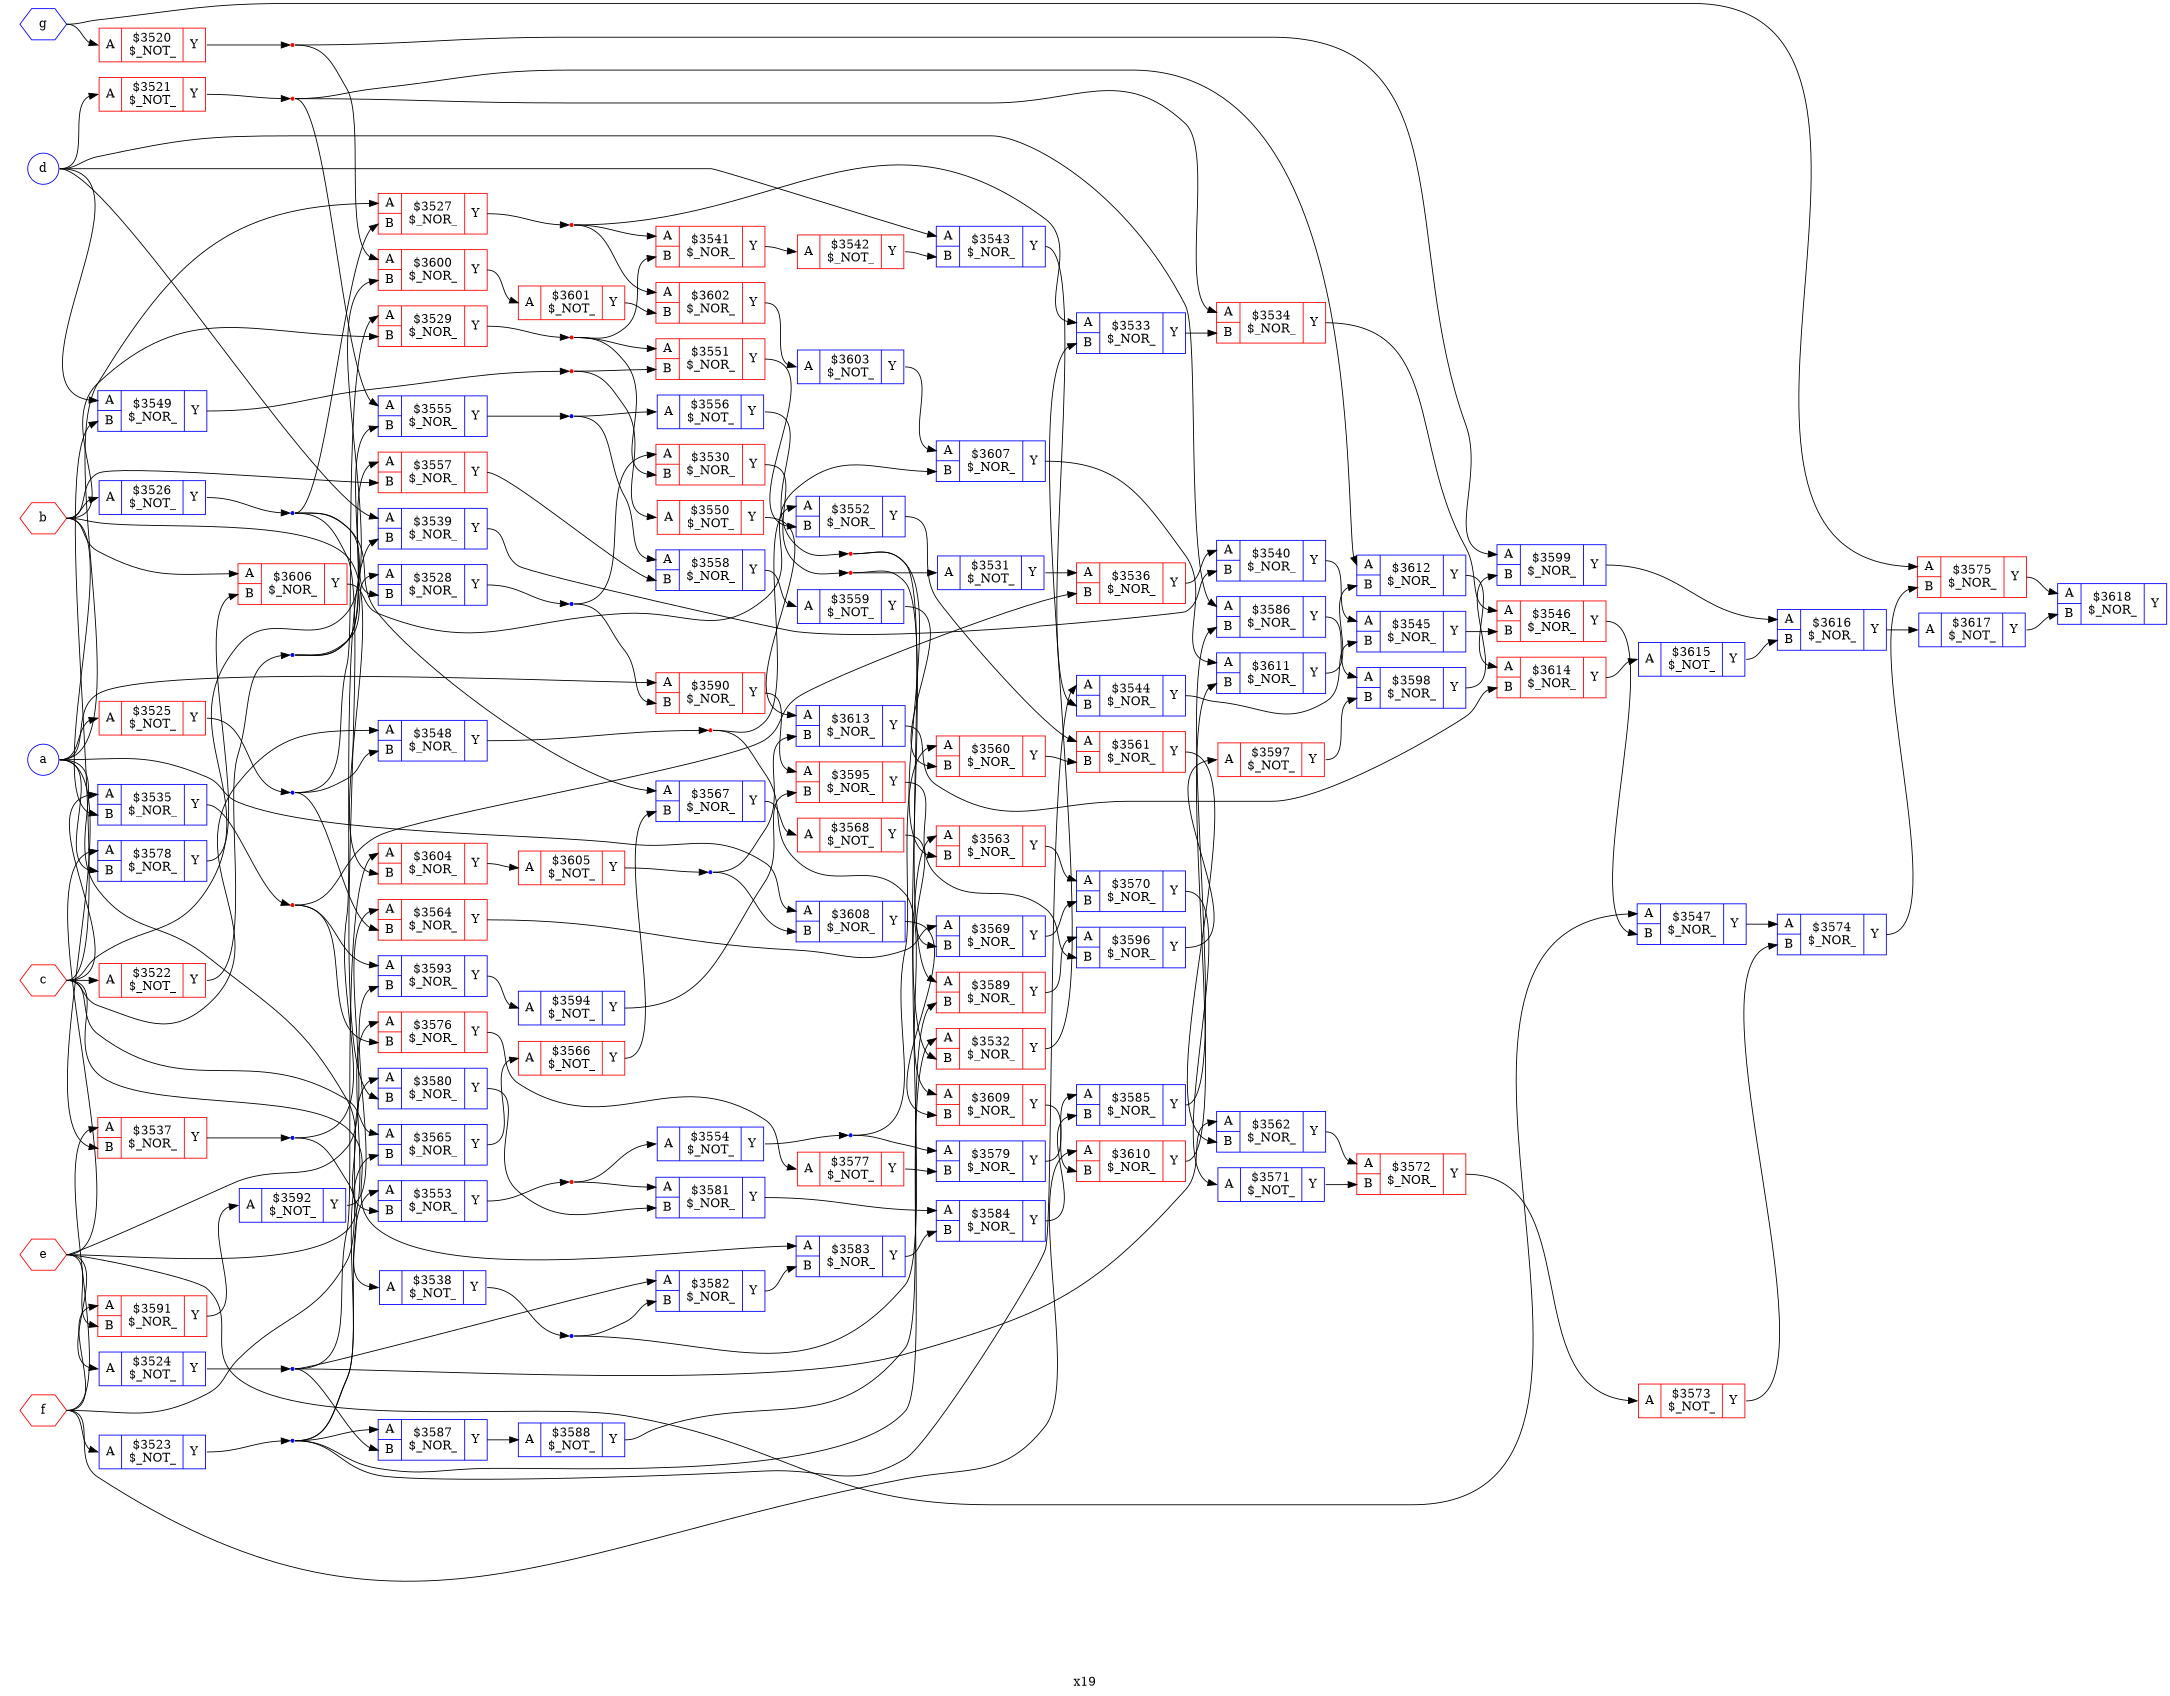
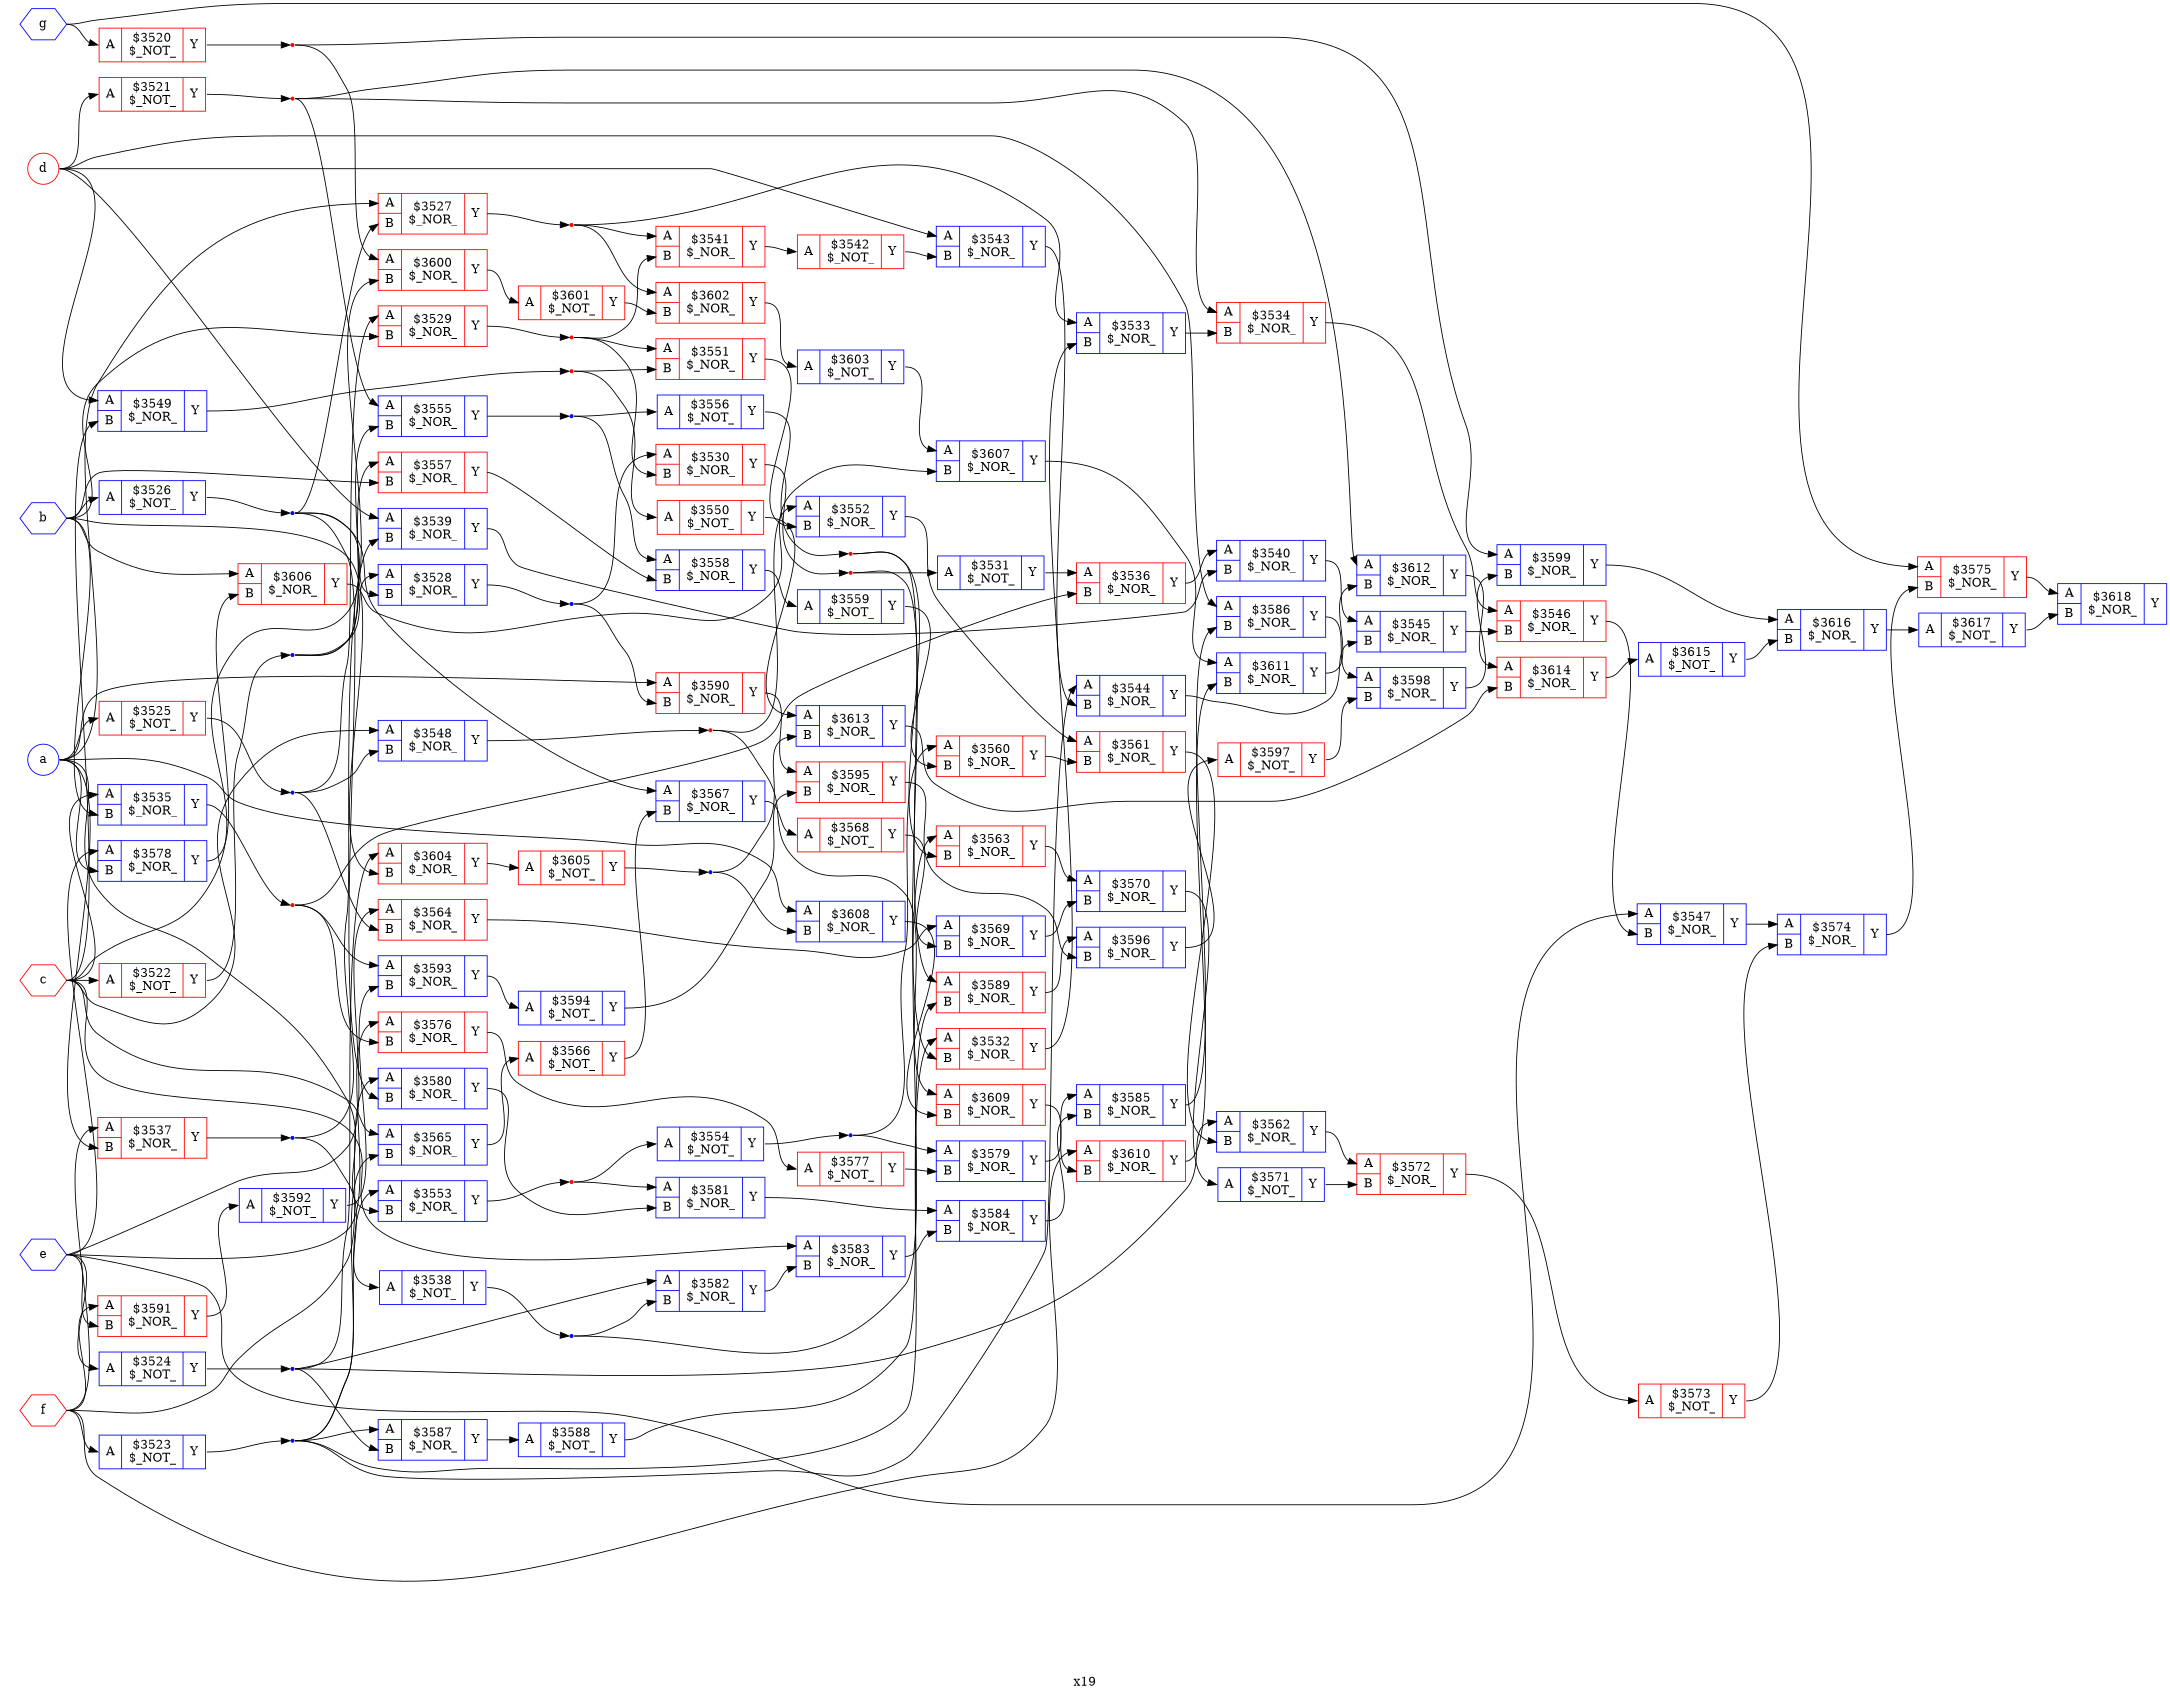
(43, 169) -> (43, 169)
(43, 518) -> (43, 518)
(43, 1255) -> (43, 1255)
